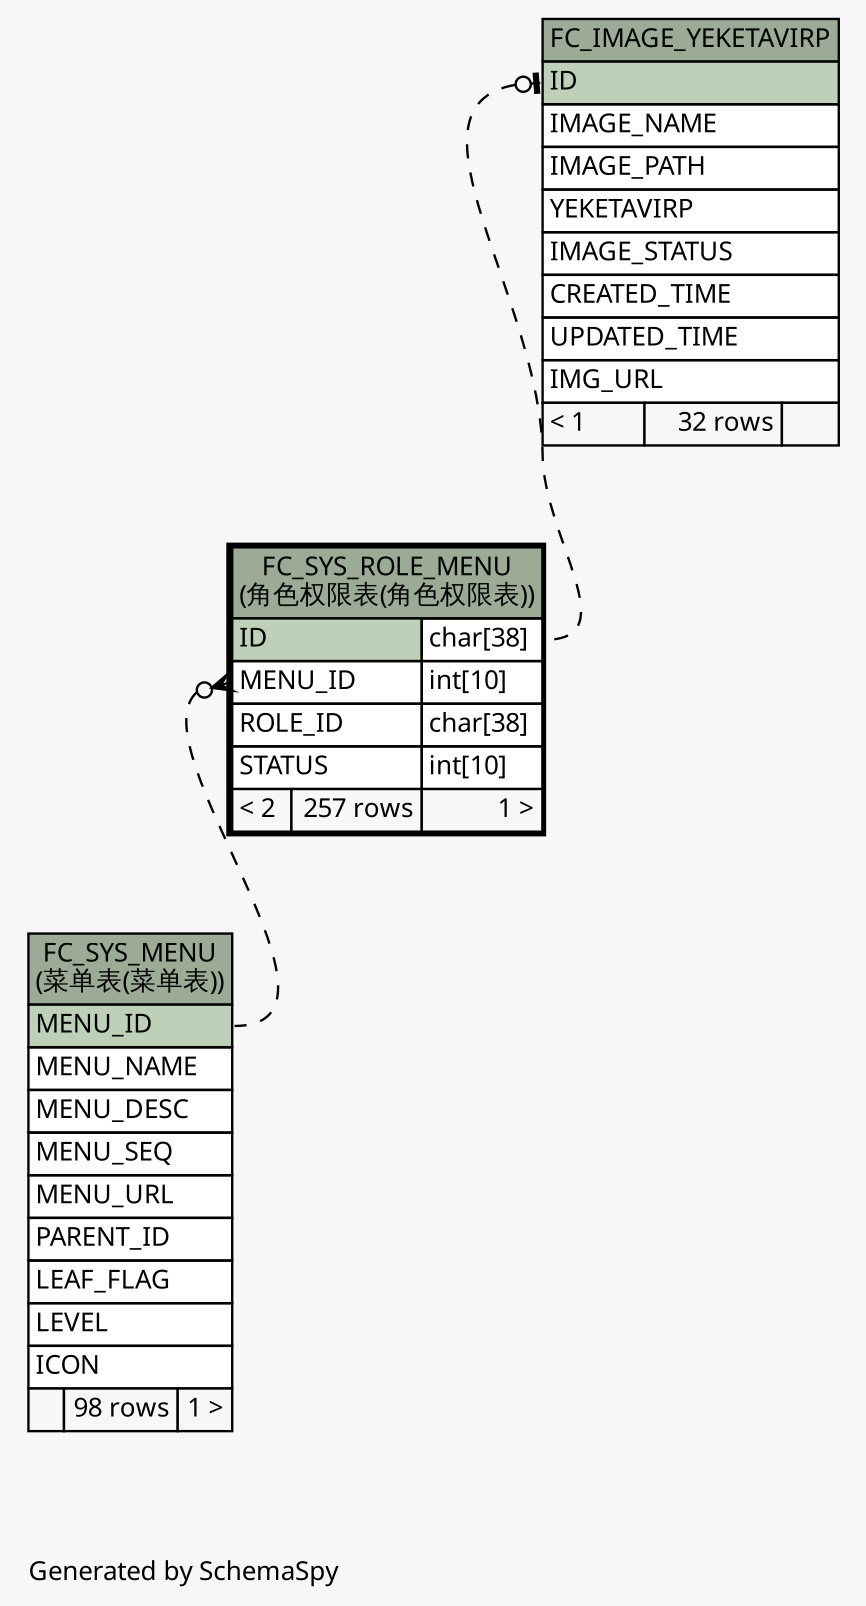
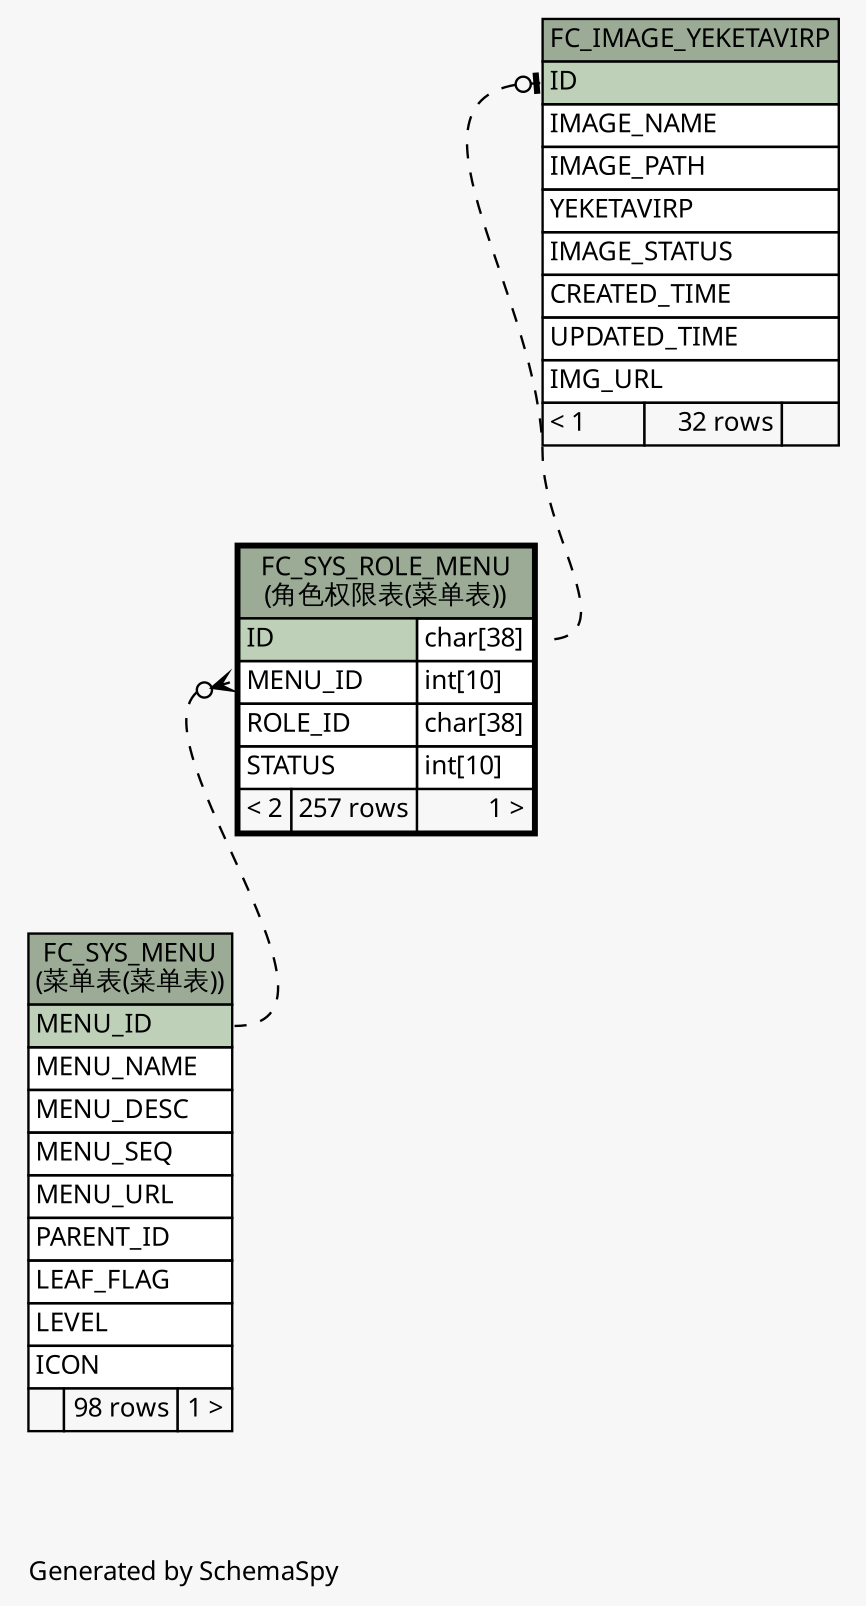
(387, 596) -> (386, 596)
